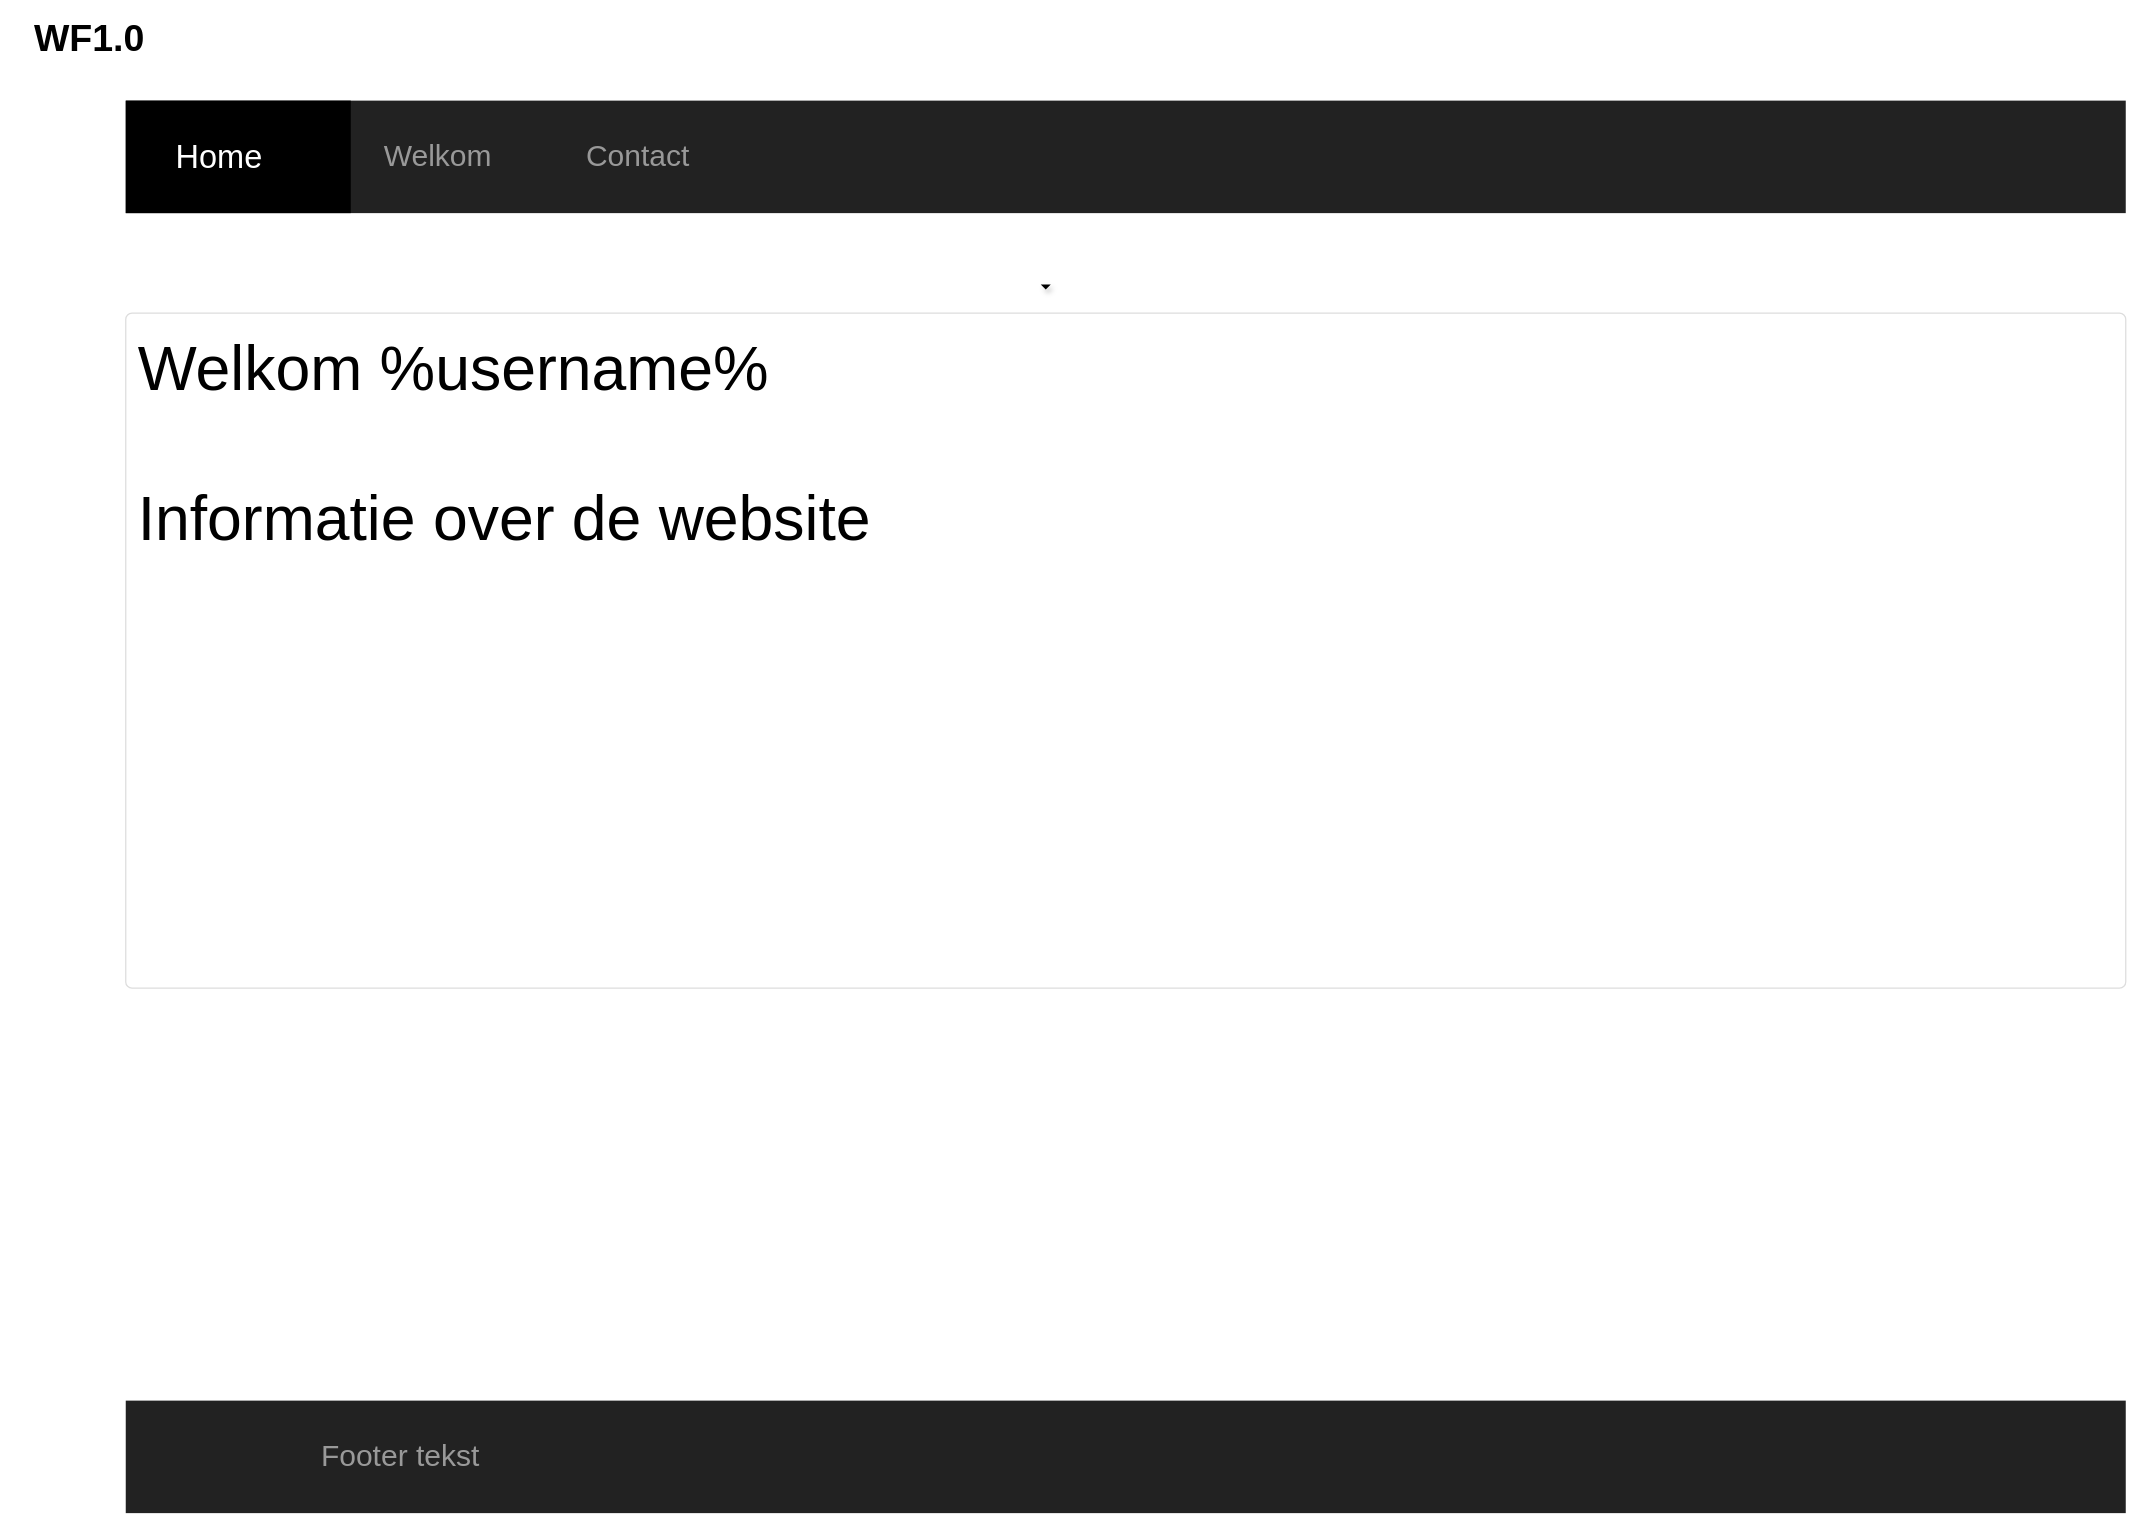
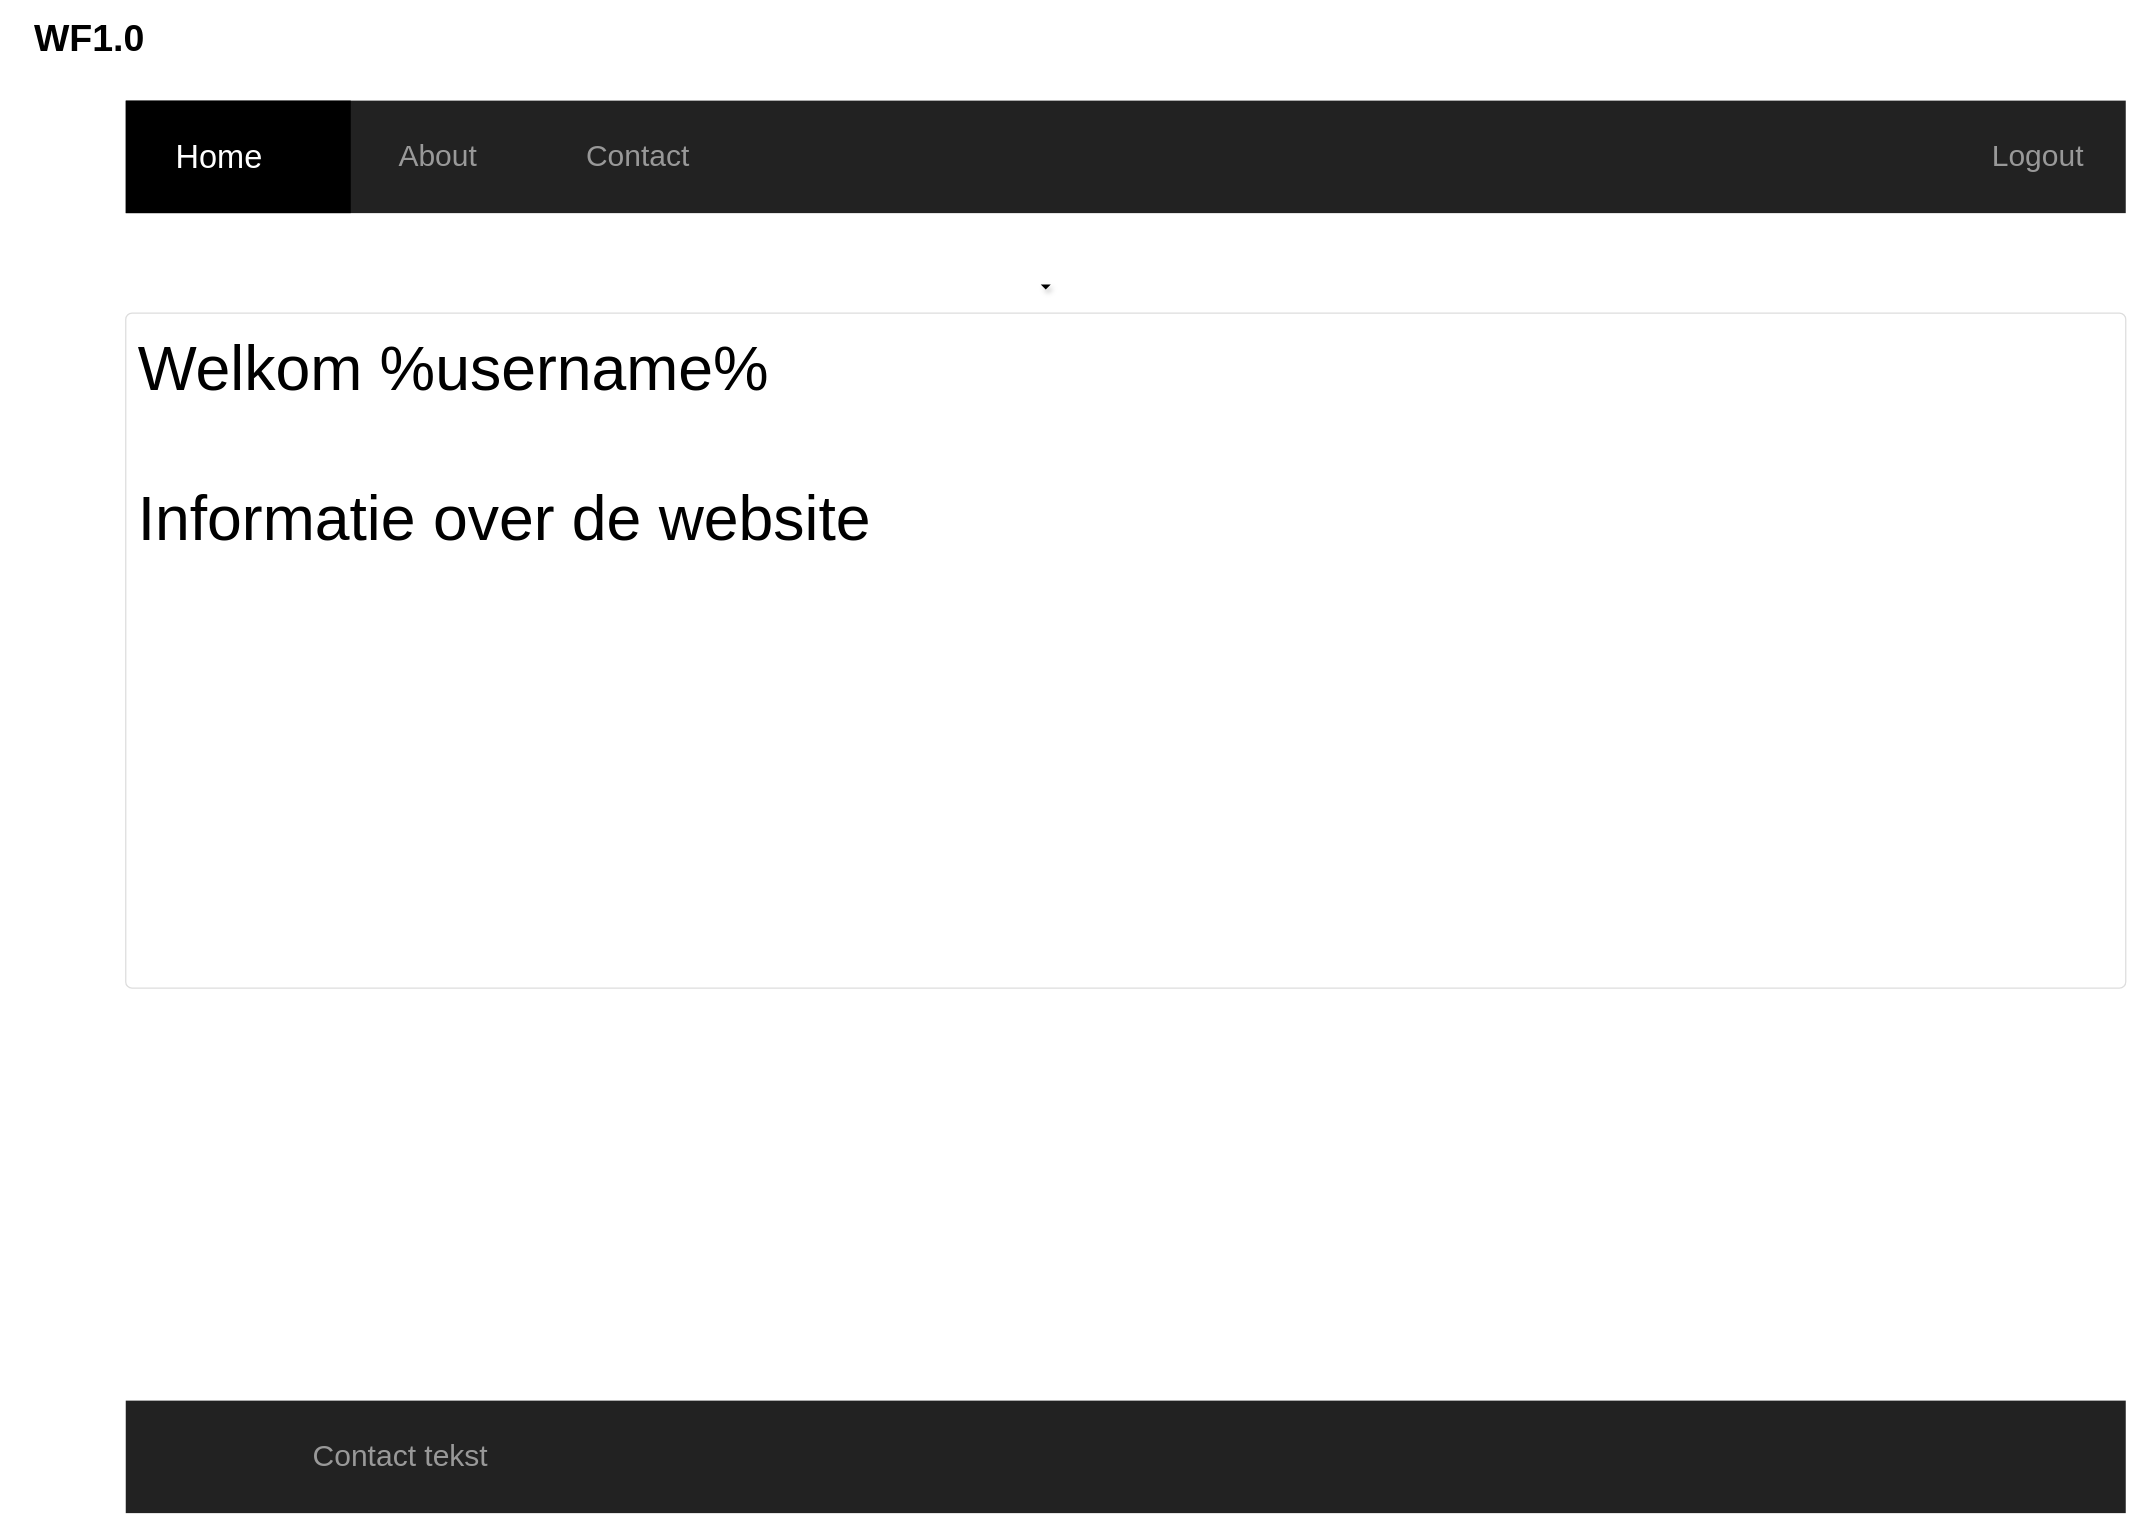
(438, 157) -> (438, 157)
none -> (2038, 157)
(401, 1457) -> (401, 1457)
